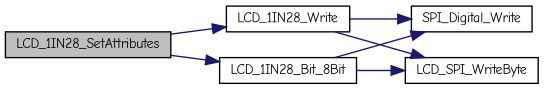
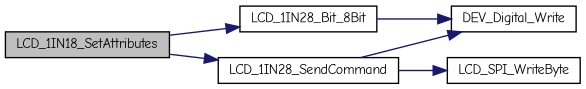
(288, 19) -> (308, 70)
(472, 19) -> (514, 19)
(88, 45) -> (87, 45)
(374, 70) -> none
